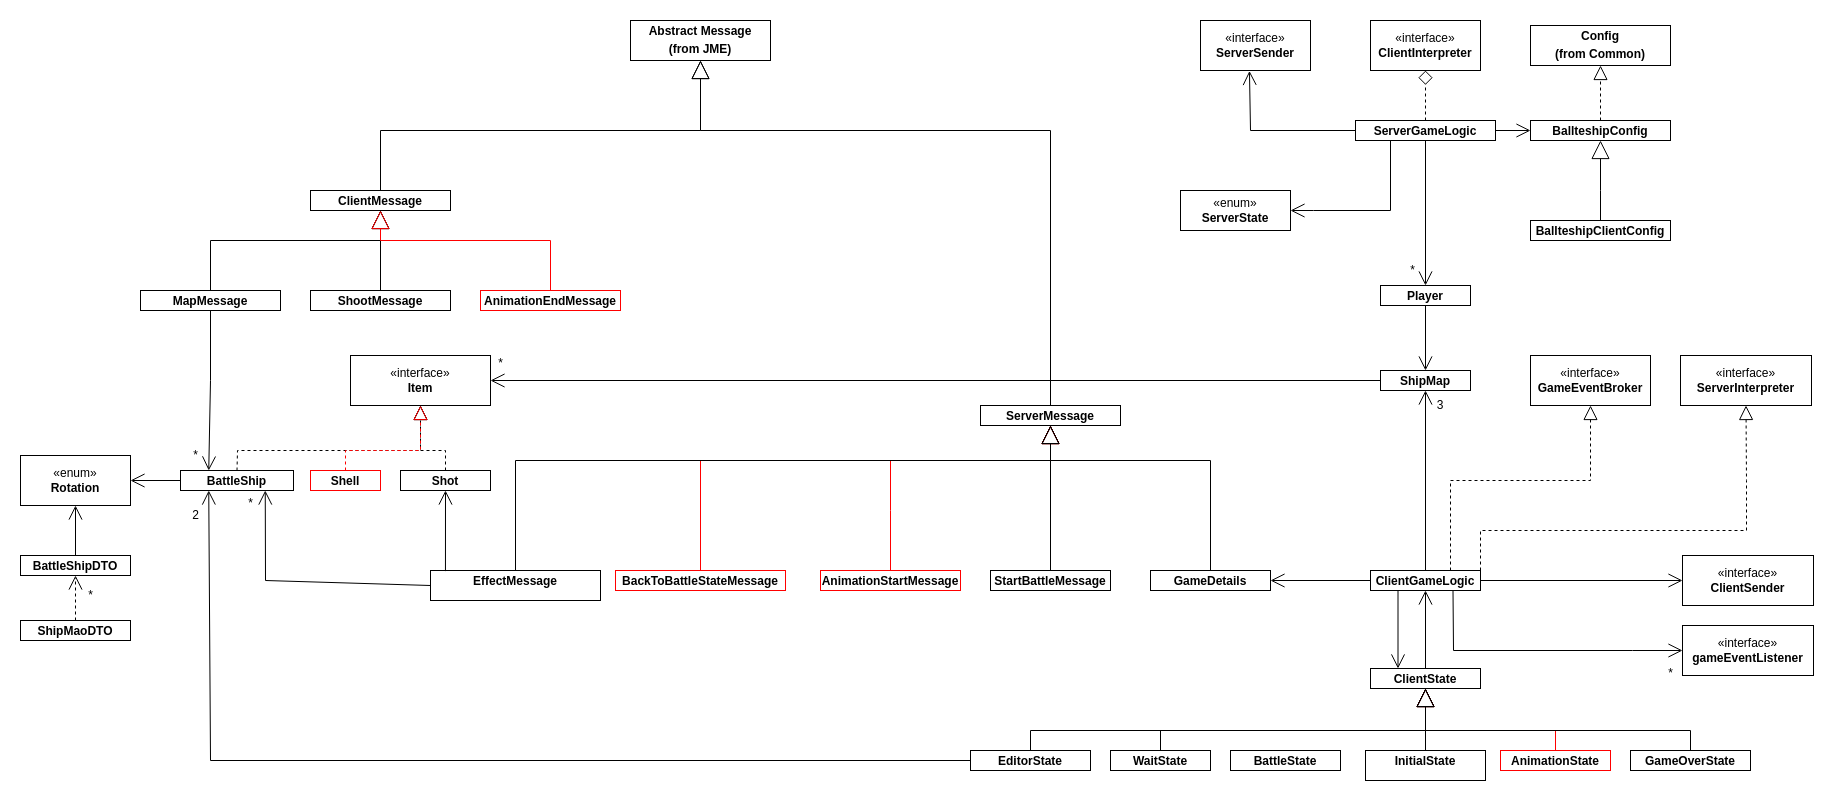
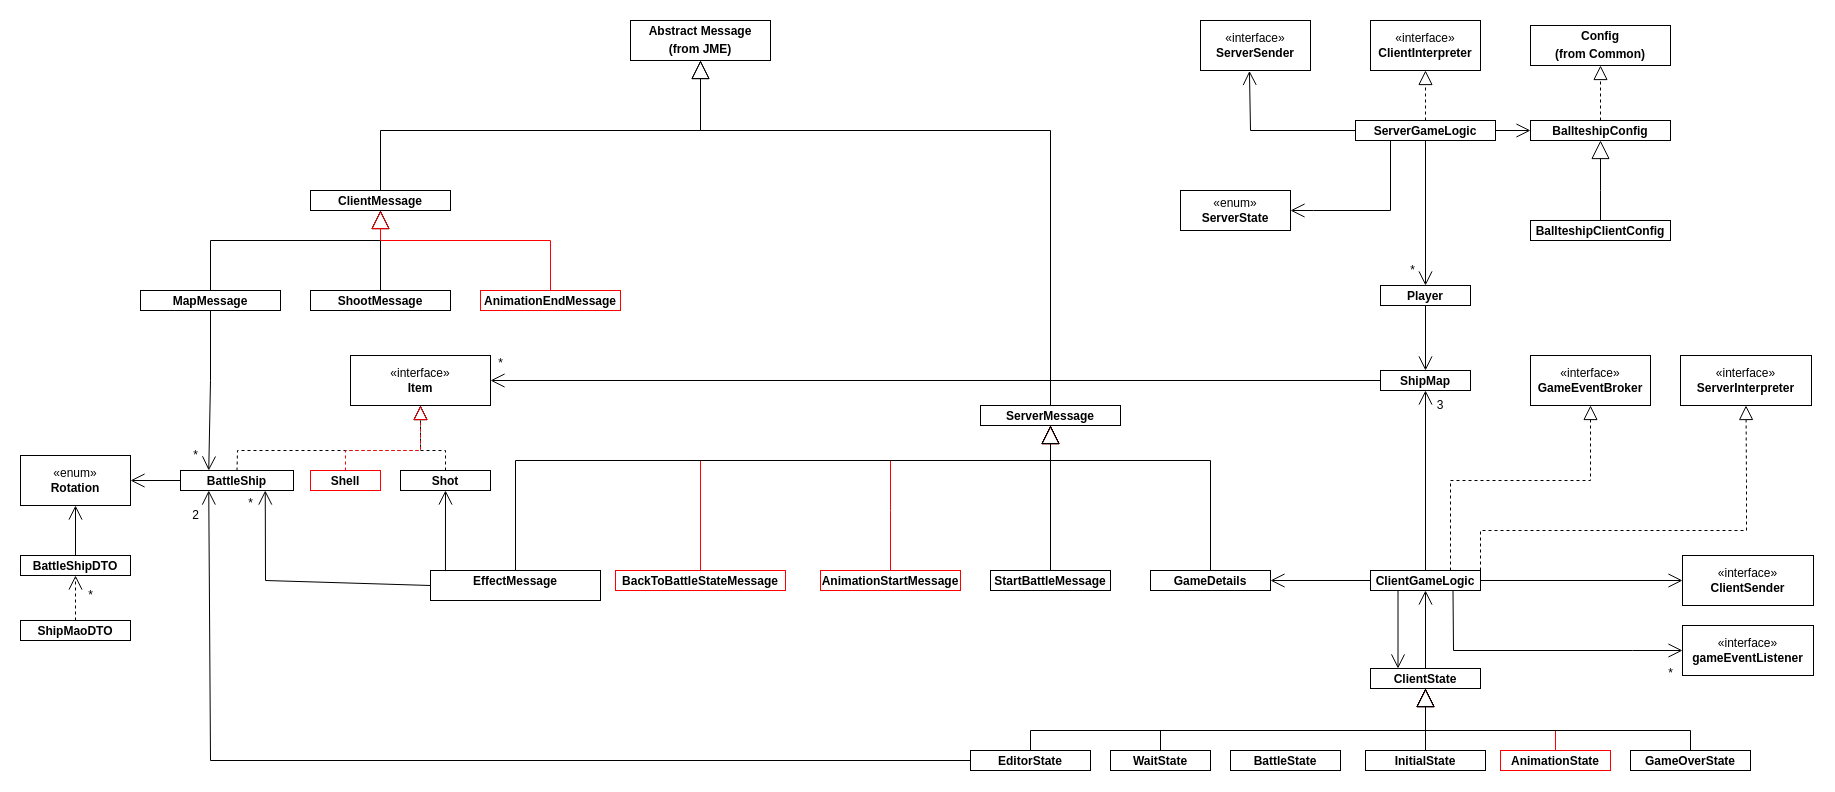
(1426, 85) -> (1426, 86)
(1426, 766) -> (1426, 761)
